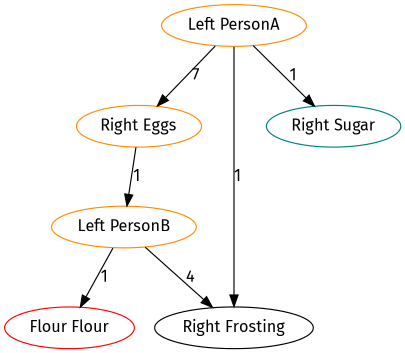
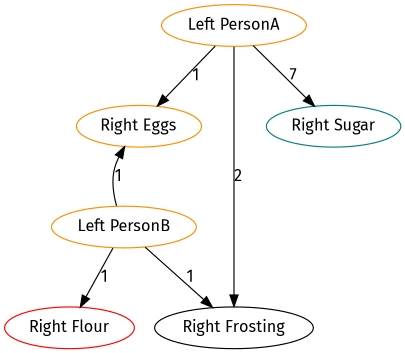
(196, 76) -> (196, 76)
(294, 76) -> (294, 76)
(132, 171) -> (113, 181)
(238, 177) -> (238, 177)
(191, 277) -> (191, 277)
(70, 328) -> (70, 328)
